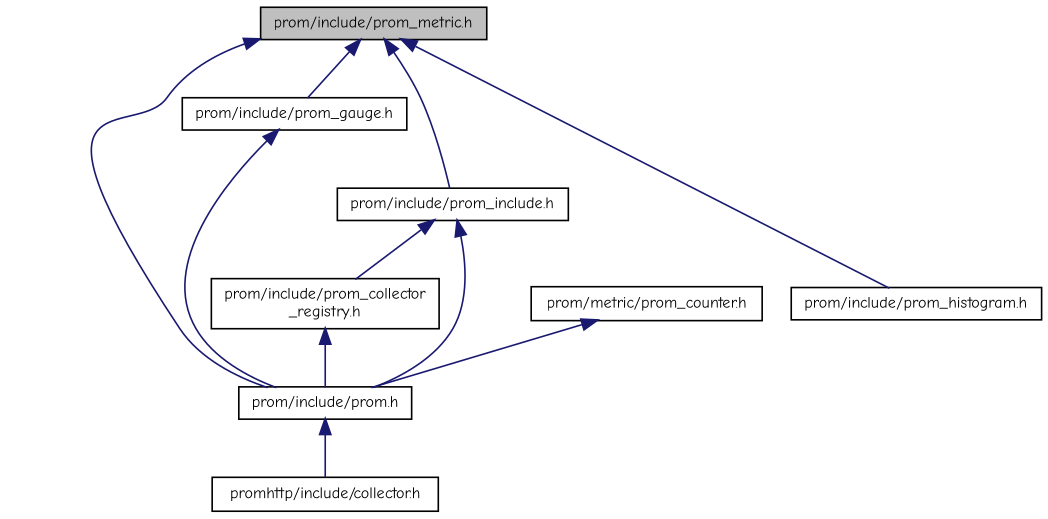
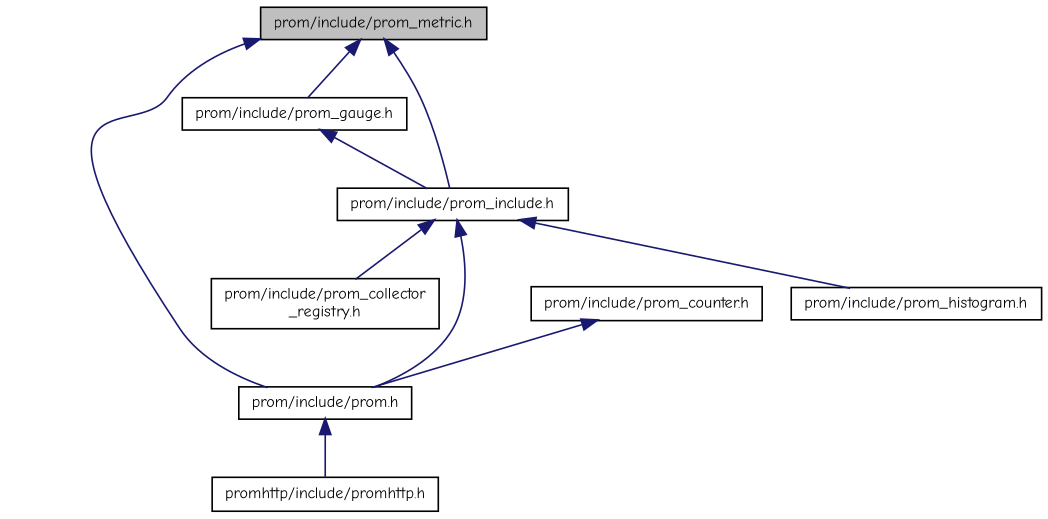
(652, 167) -> (693, 256)
(186, 274) -> (381, 163)
(647, 304) -> (647, 304)
(325, 366) -> none
(325, 494) -> (325, 494)
